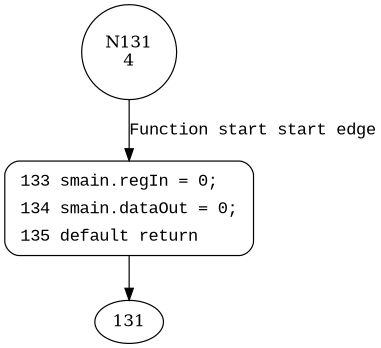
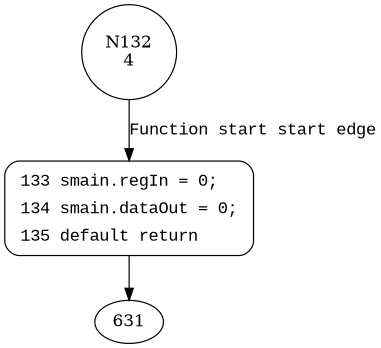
(129, 52) -> (129, 52)
(129, 322) -> (129, 322)
